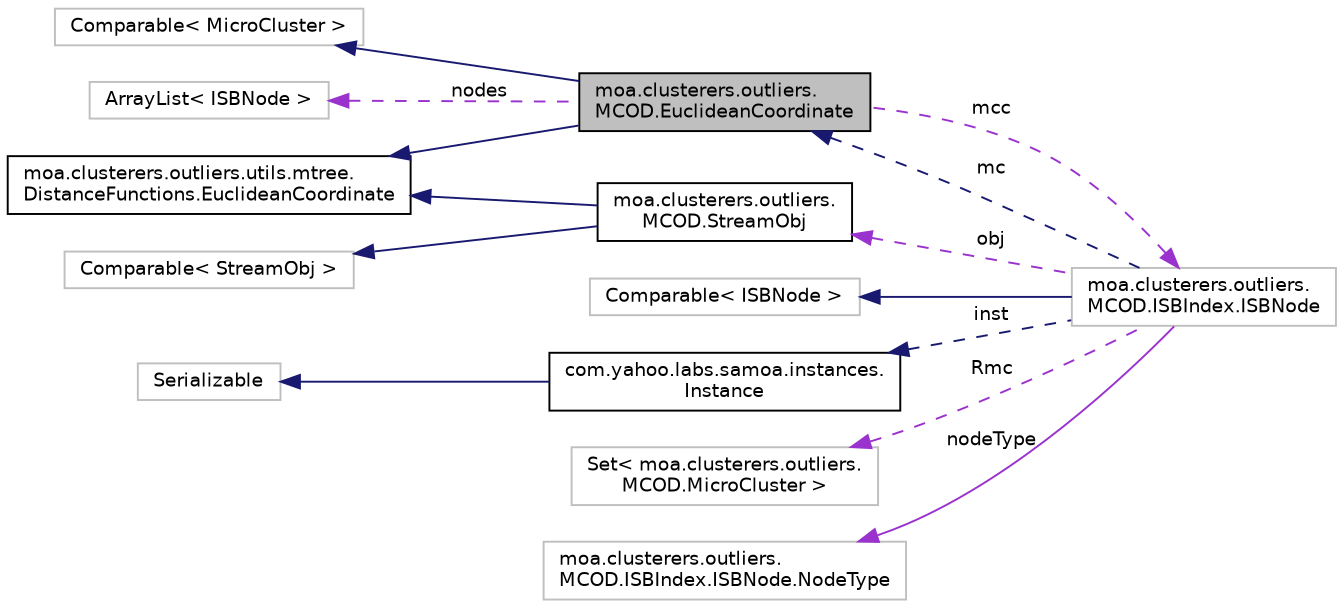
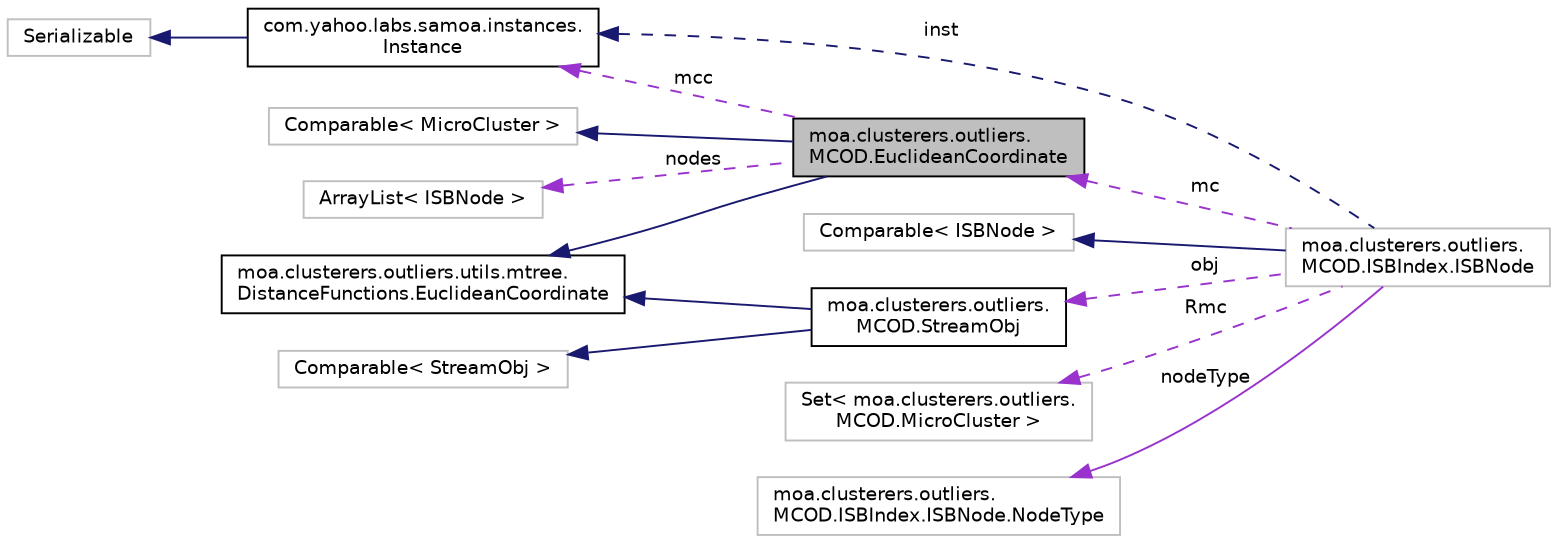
(1034, 149) -> (691, 95)
(987, 199) -> (1189, 204)
